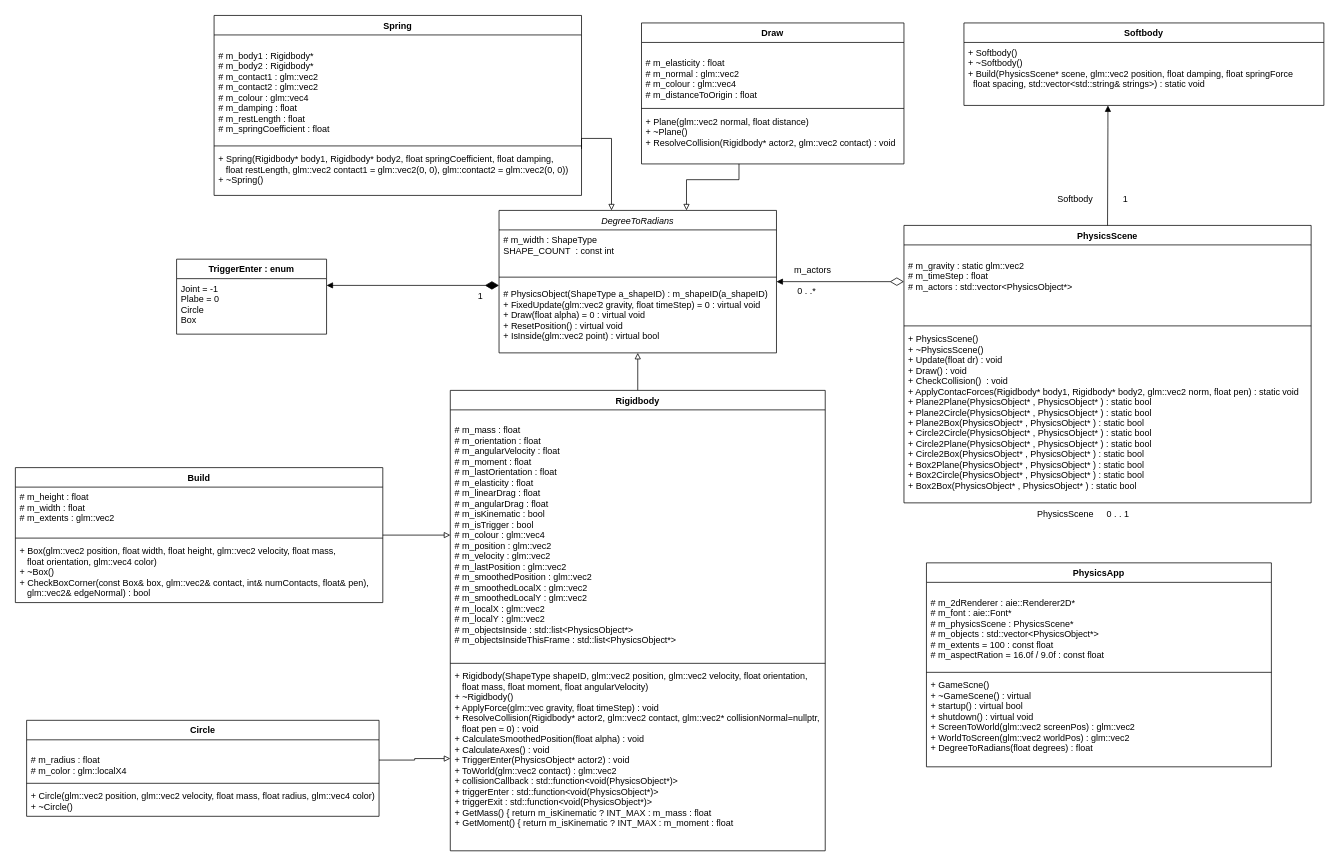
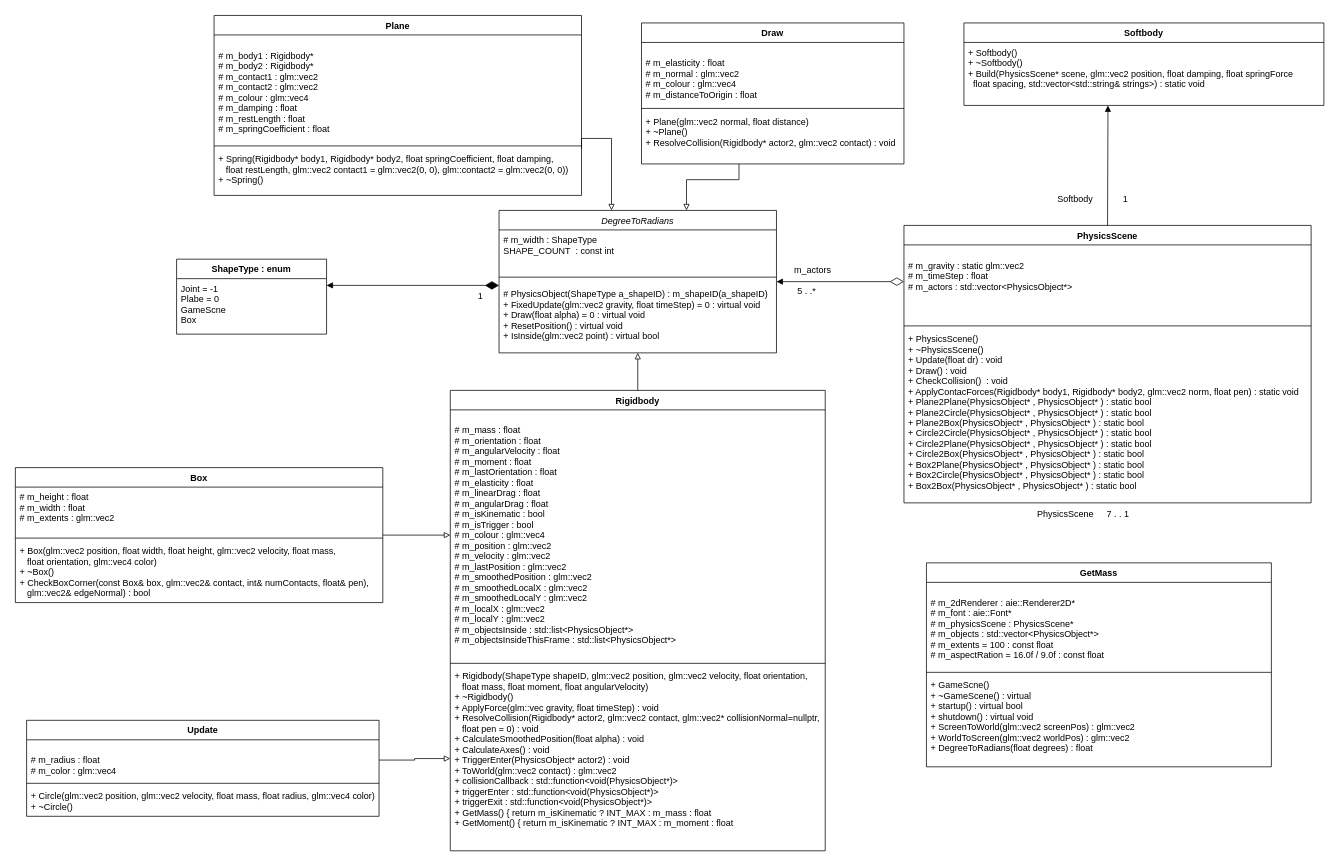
(398, 26) -> (398, 26)
(251, 269) -> (251, 269)
(202, 289) -> (202, 289)
(807, 291) -> (807, 291)
(199, 478) -> (199, 478)
(1118, 514) -> (1118, 514)
(1099, 573) -> (1099, 573)
(203, 731) -> (203, 731)
(69, 761) -> (69, 761)
